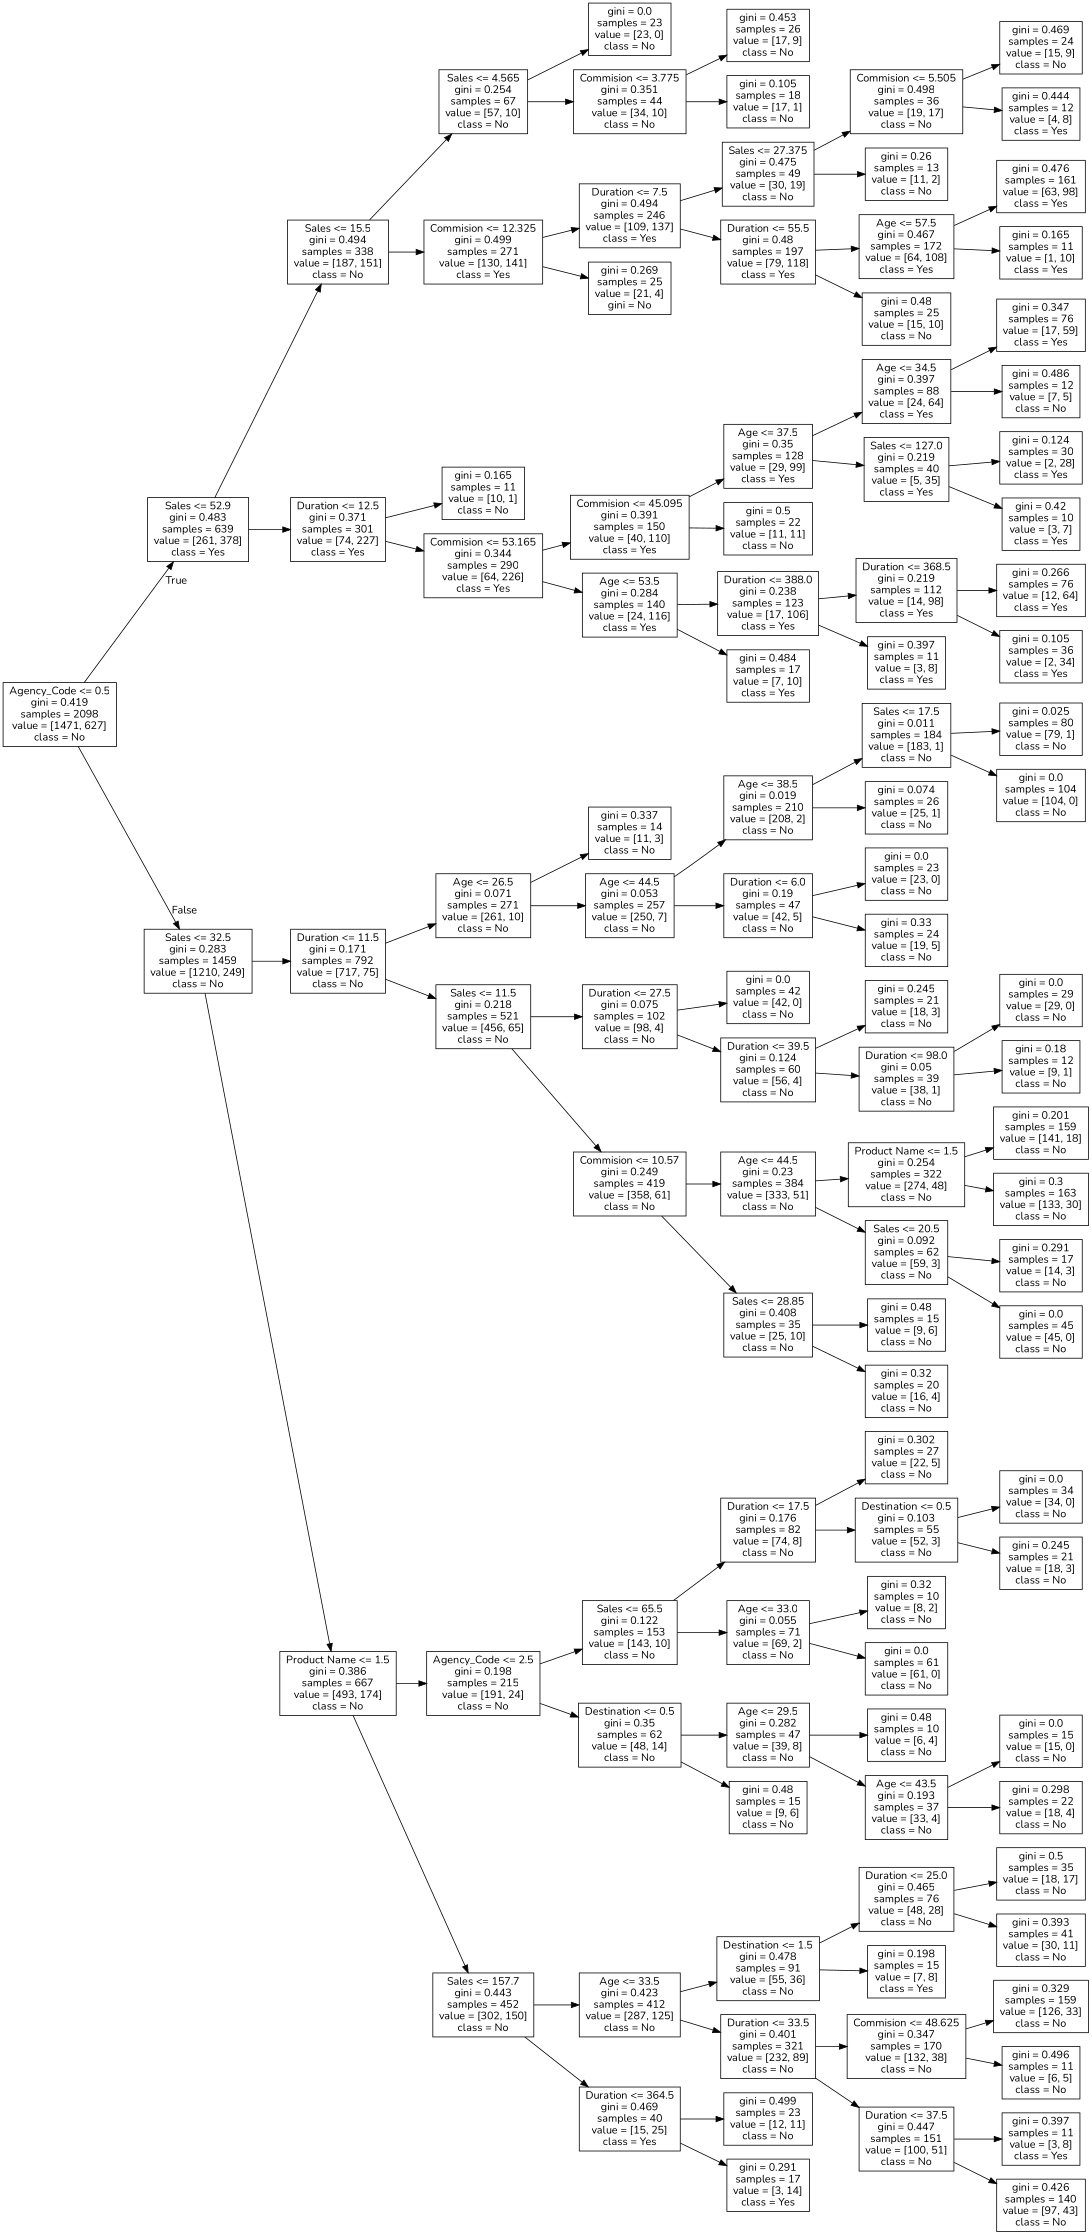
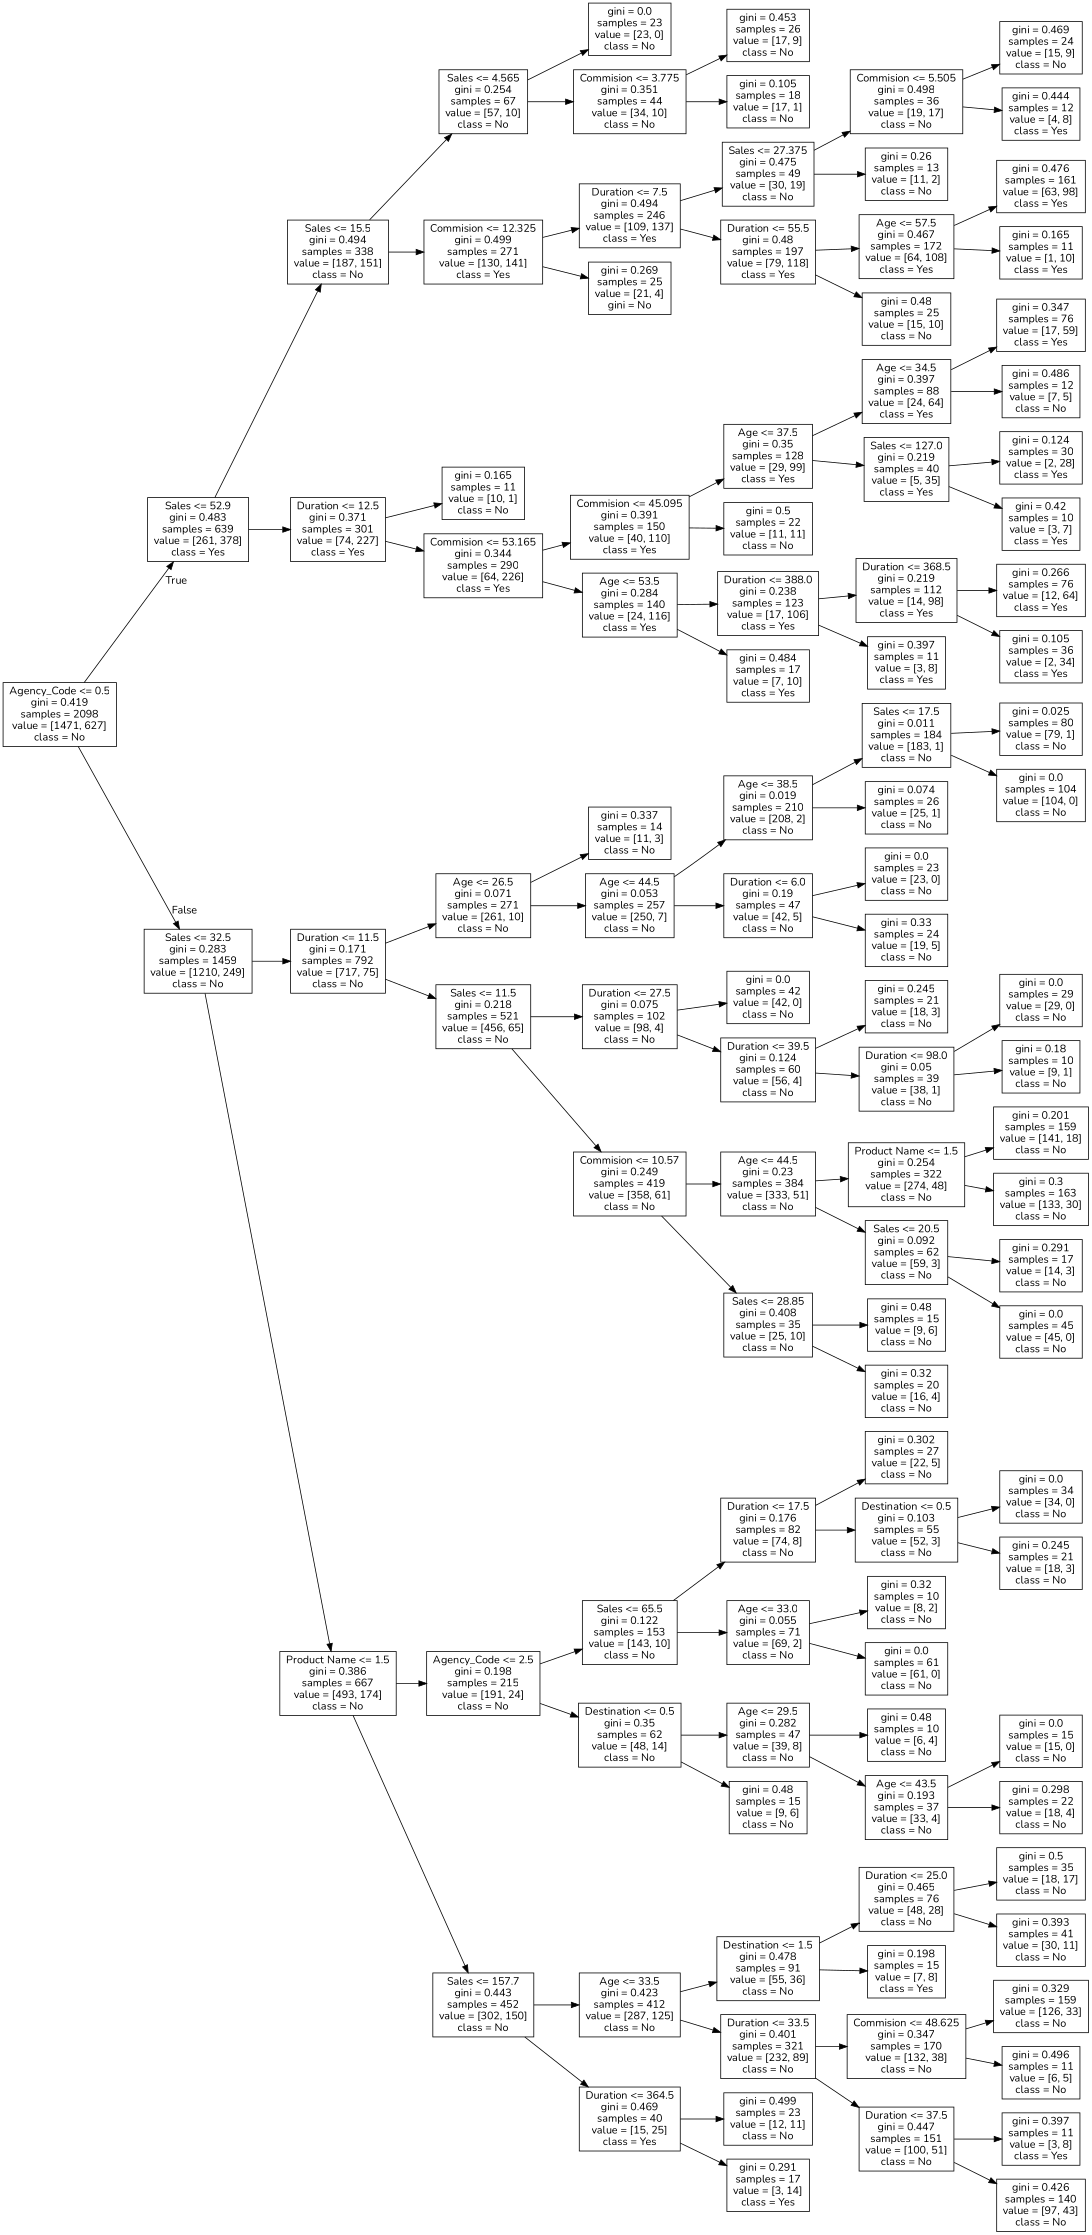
(1041, 1067) -> (1041, 1067)
